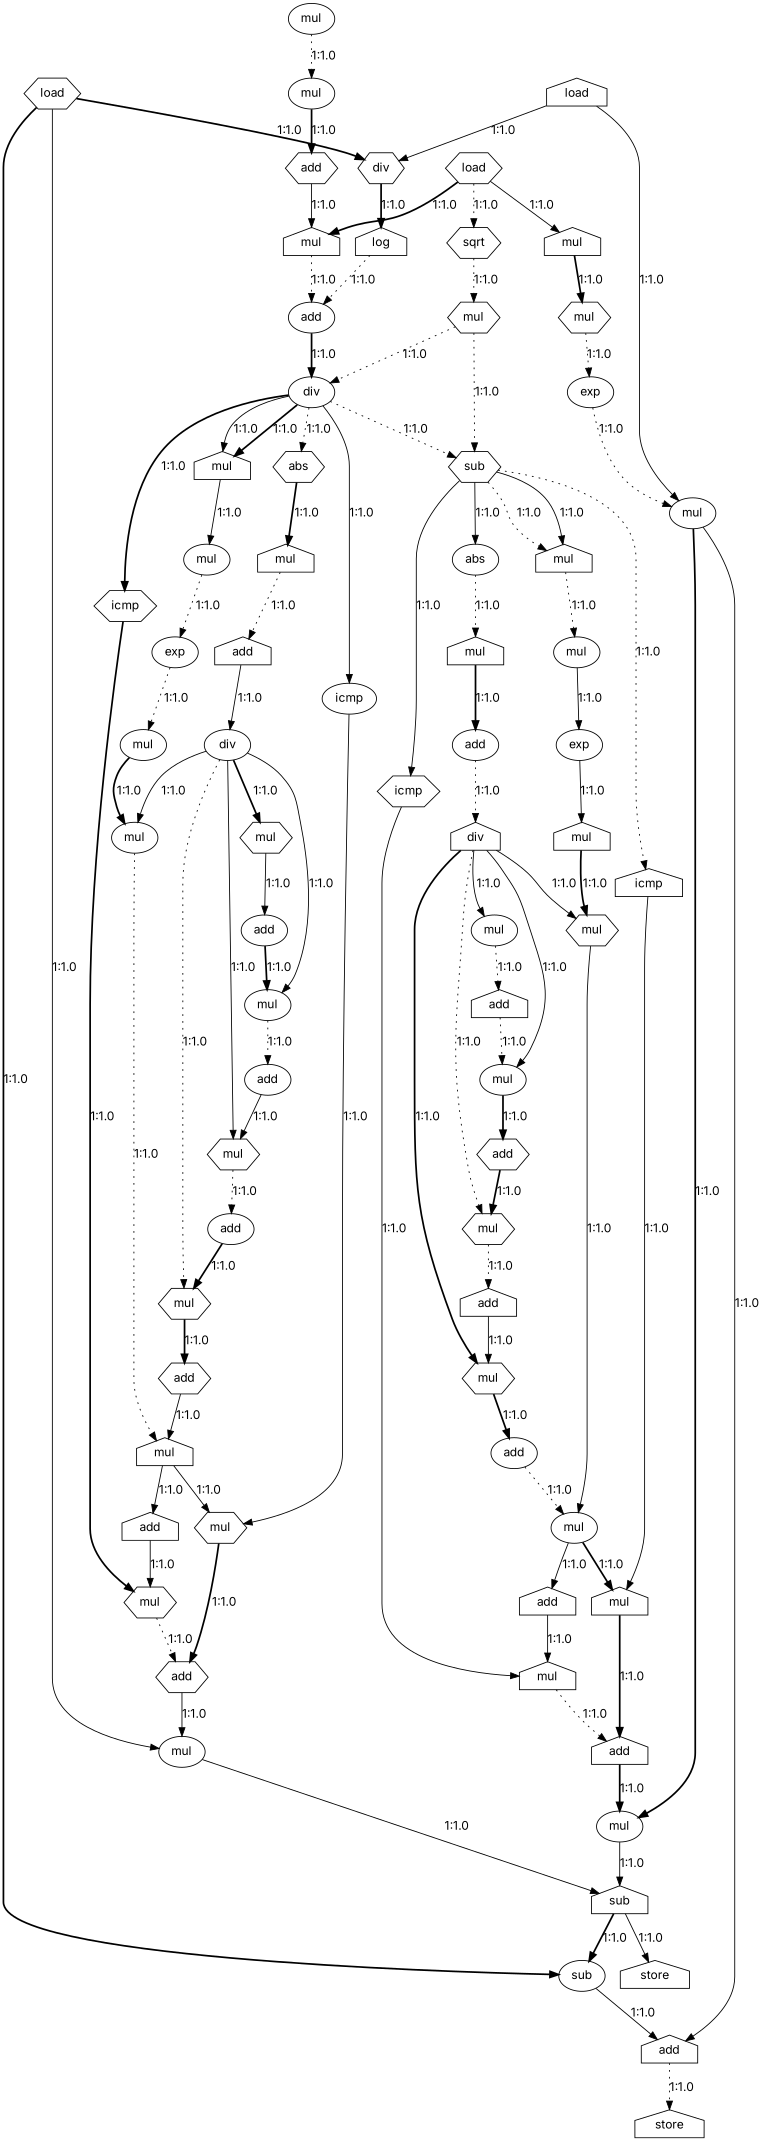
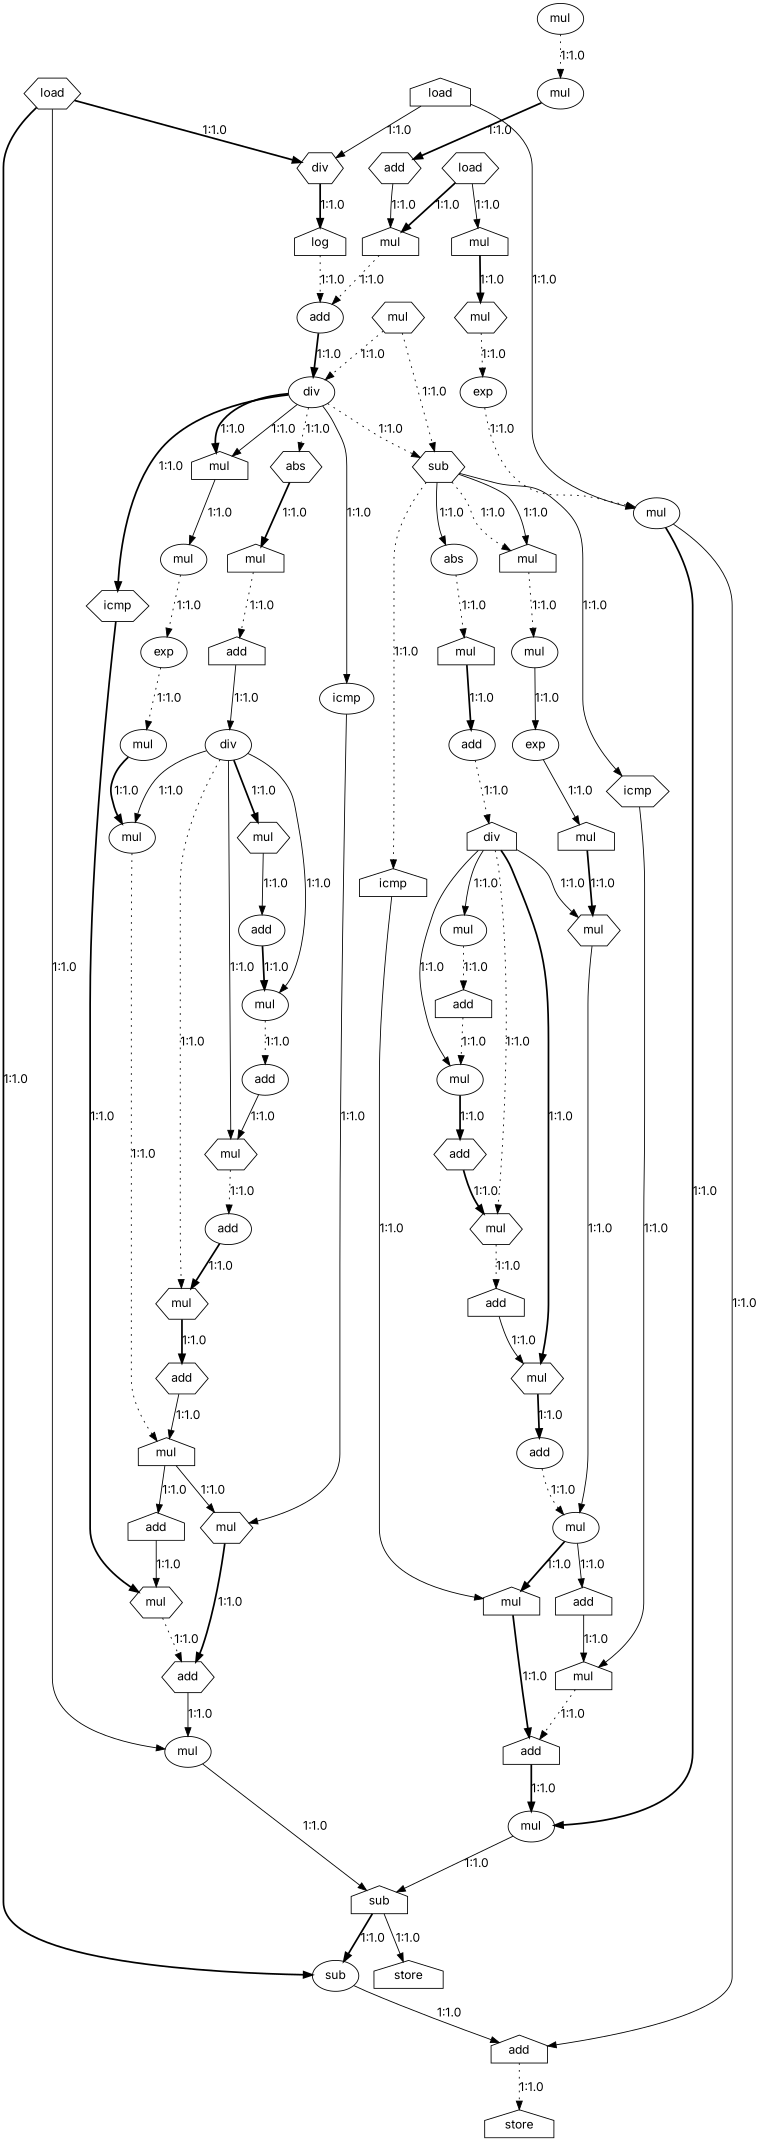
(474, 243) -> none
